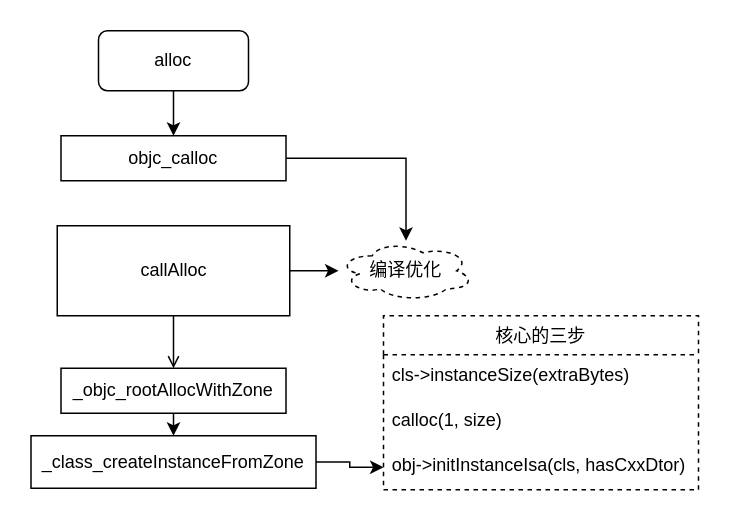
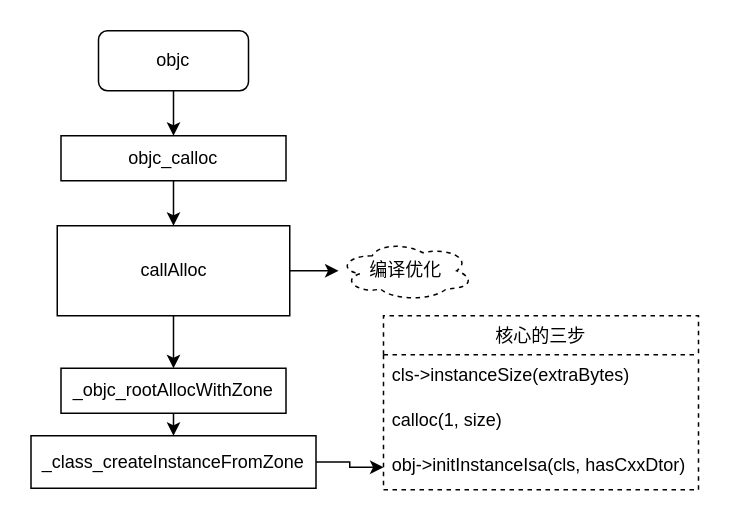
(173, 61) -> (173, 61)
(382, 158) -> (173, 209)
(173, 359) -> (173, 357)
